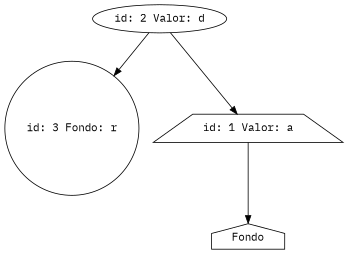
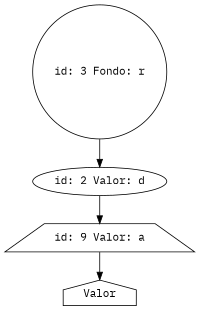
(134, 51) -> (100, 149)
(248, 128) -> (100, 238)
(248, 238) -> (100, 294)
